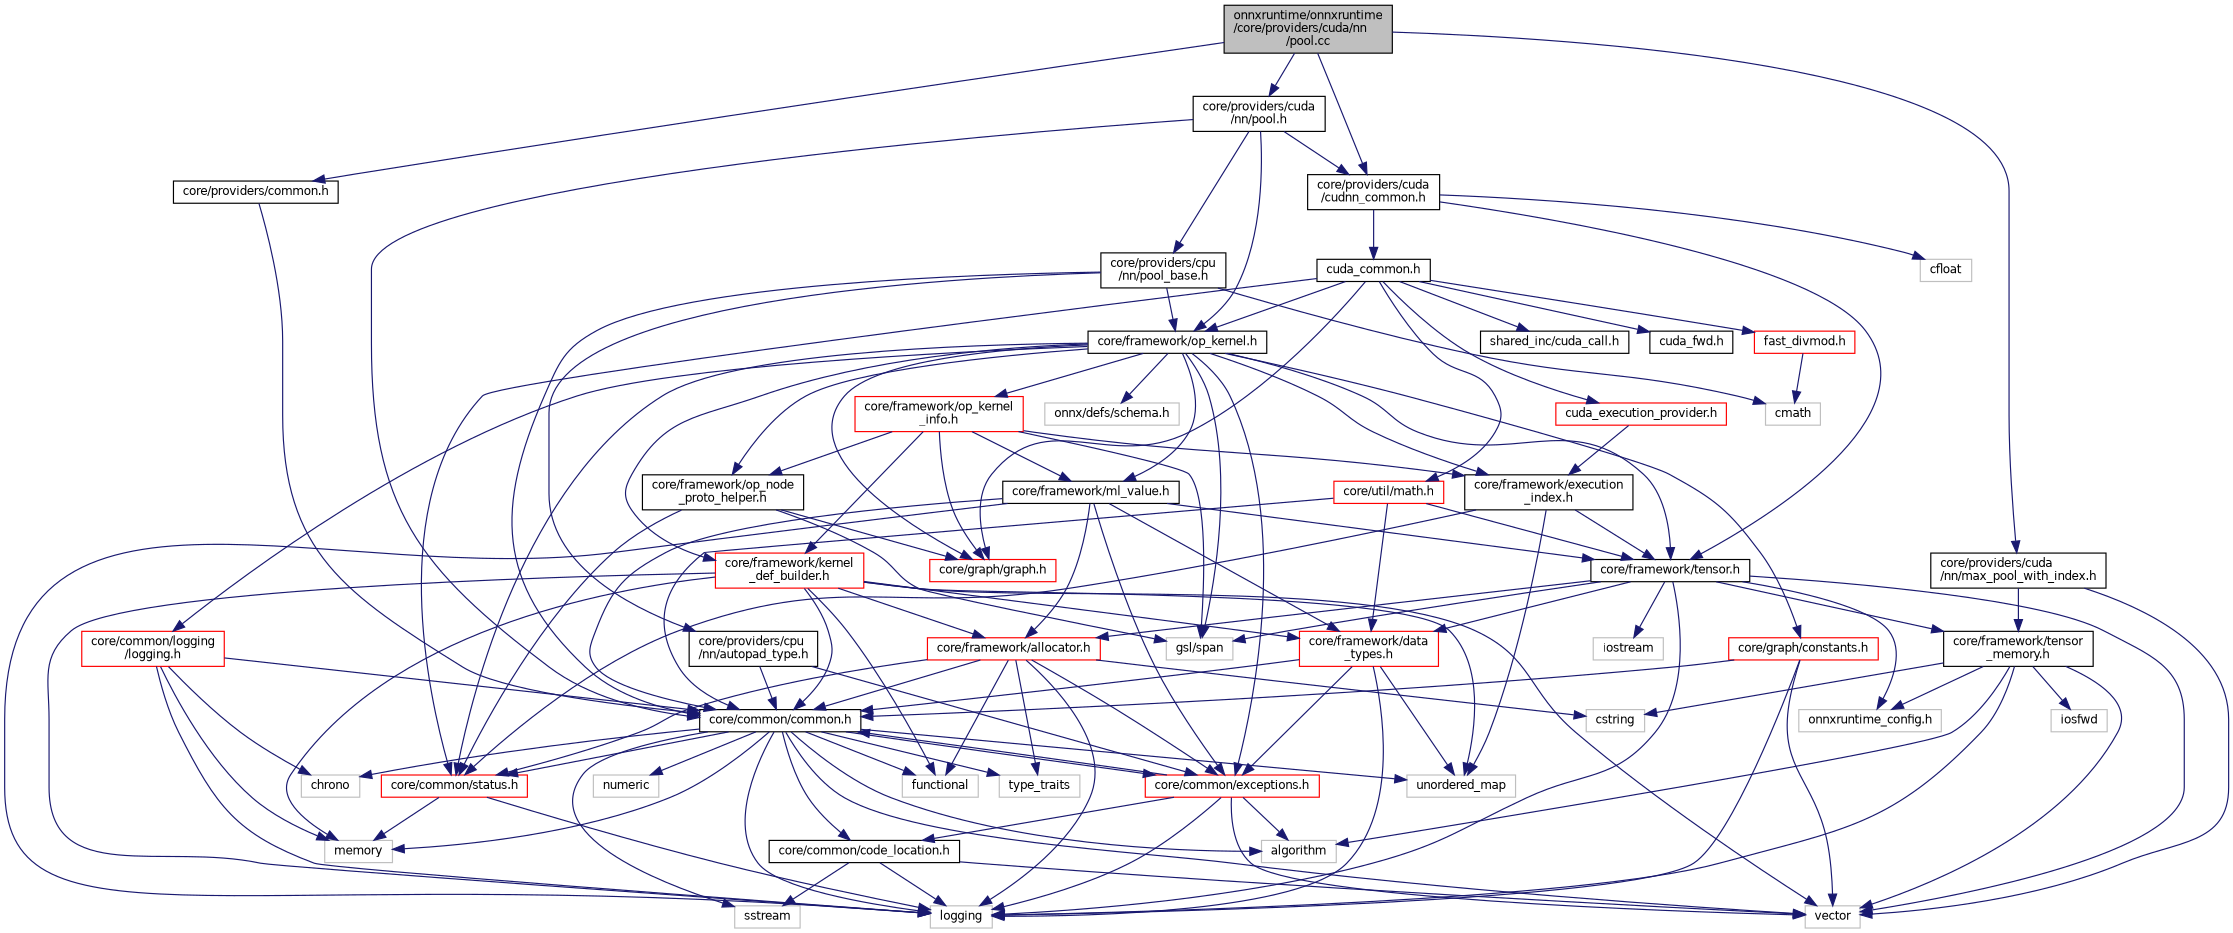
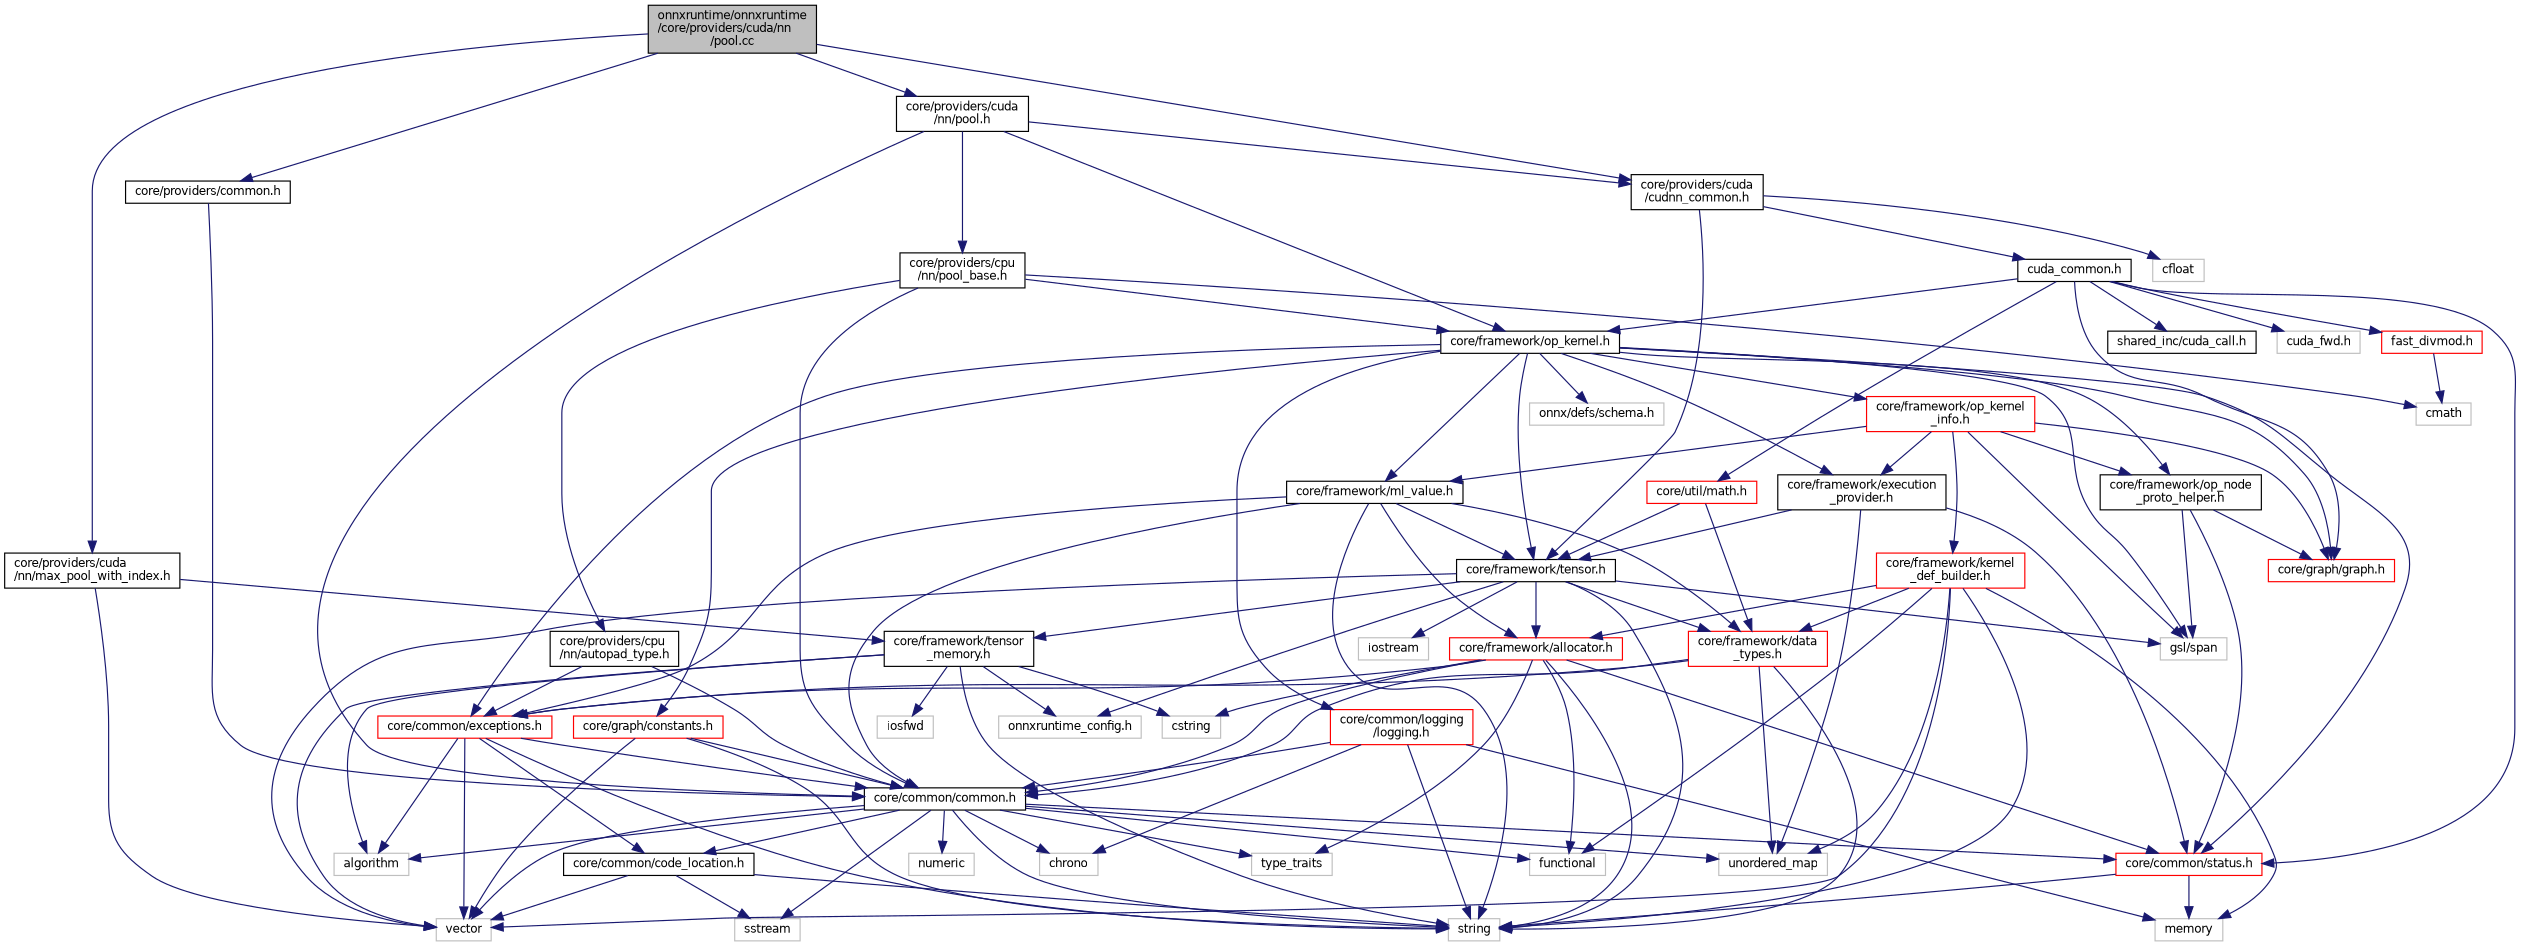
(1691, 342) -> (2319, 342)
(785, 388) -> none
(1641, 414) -> none
(1549, 492) -> (1862, 492)
(942, 532) -> none
(832, 646) -> none
(994, 753) -> none
(598, 821) -> none
(961, 917) -> (1474, 930)
